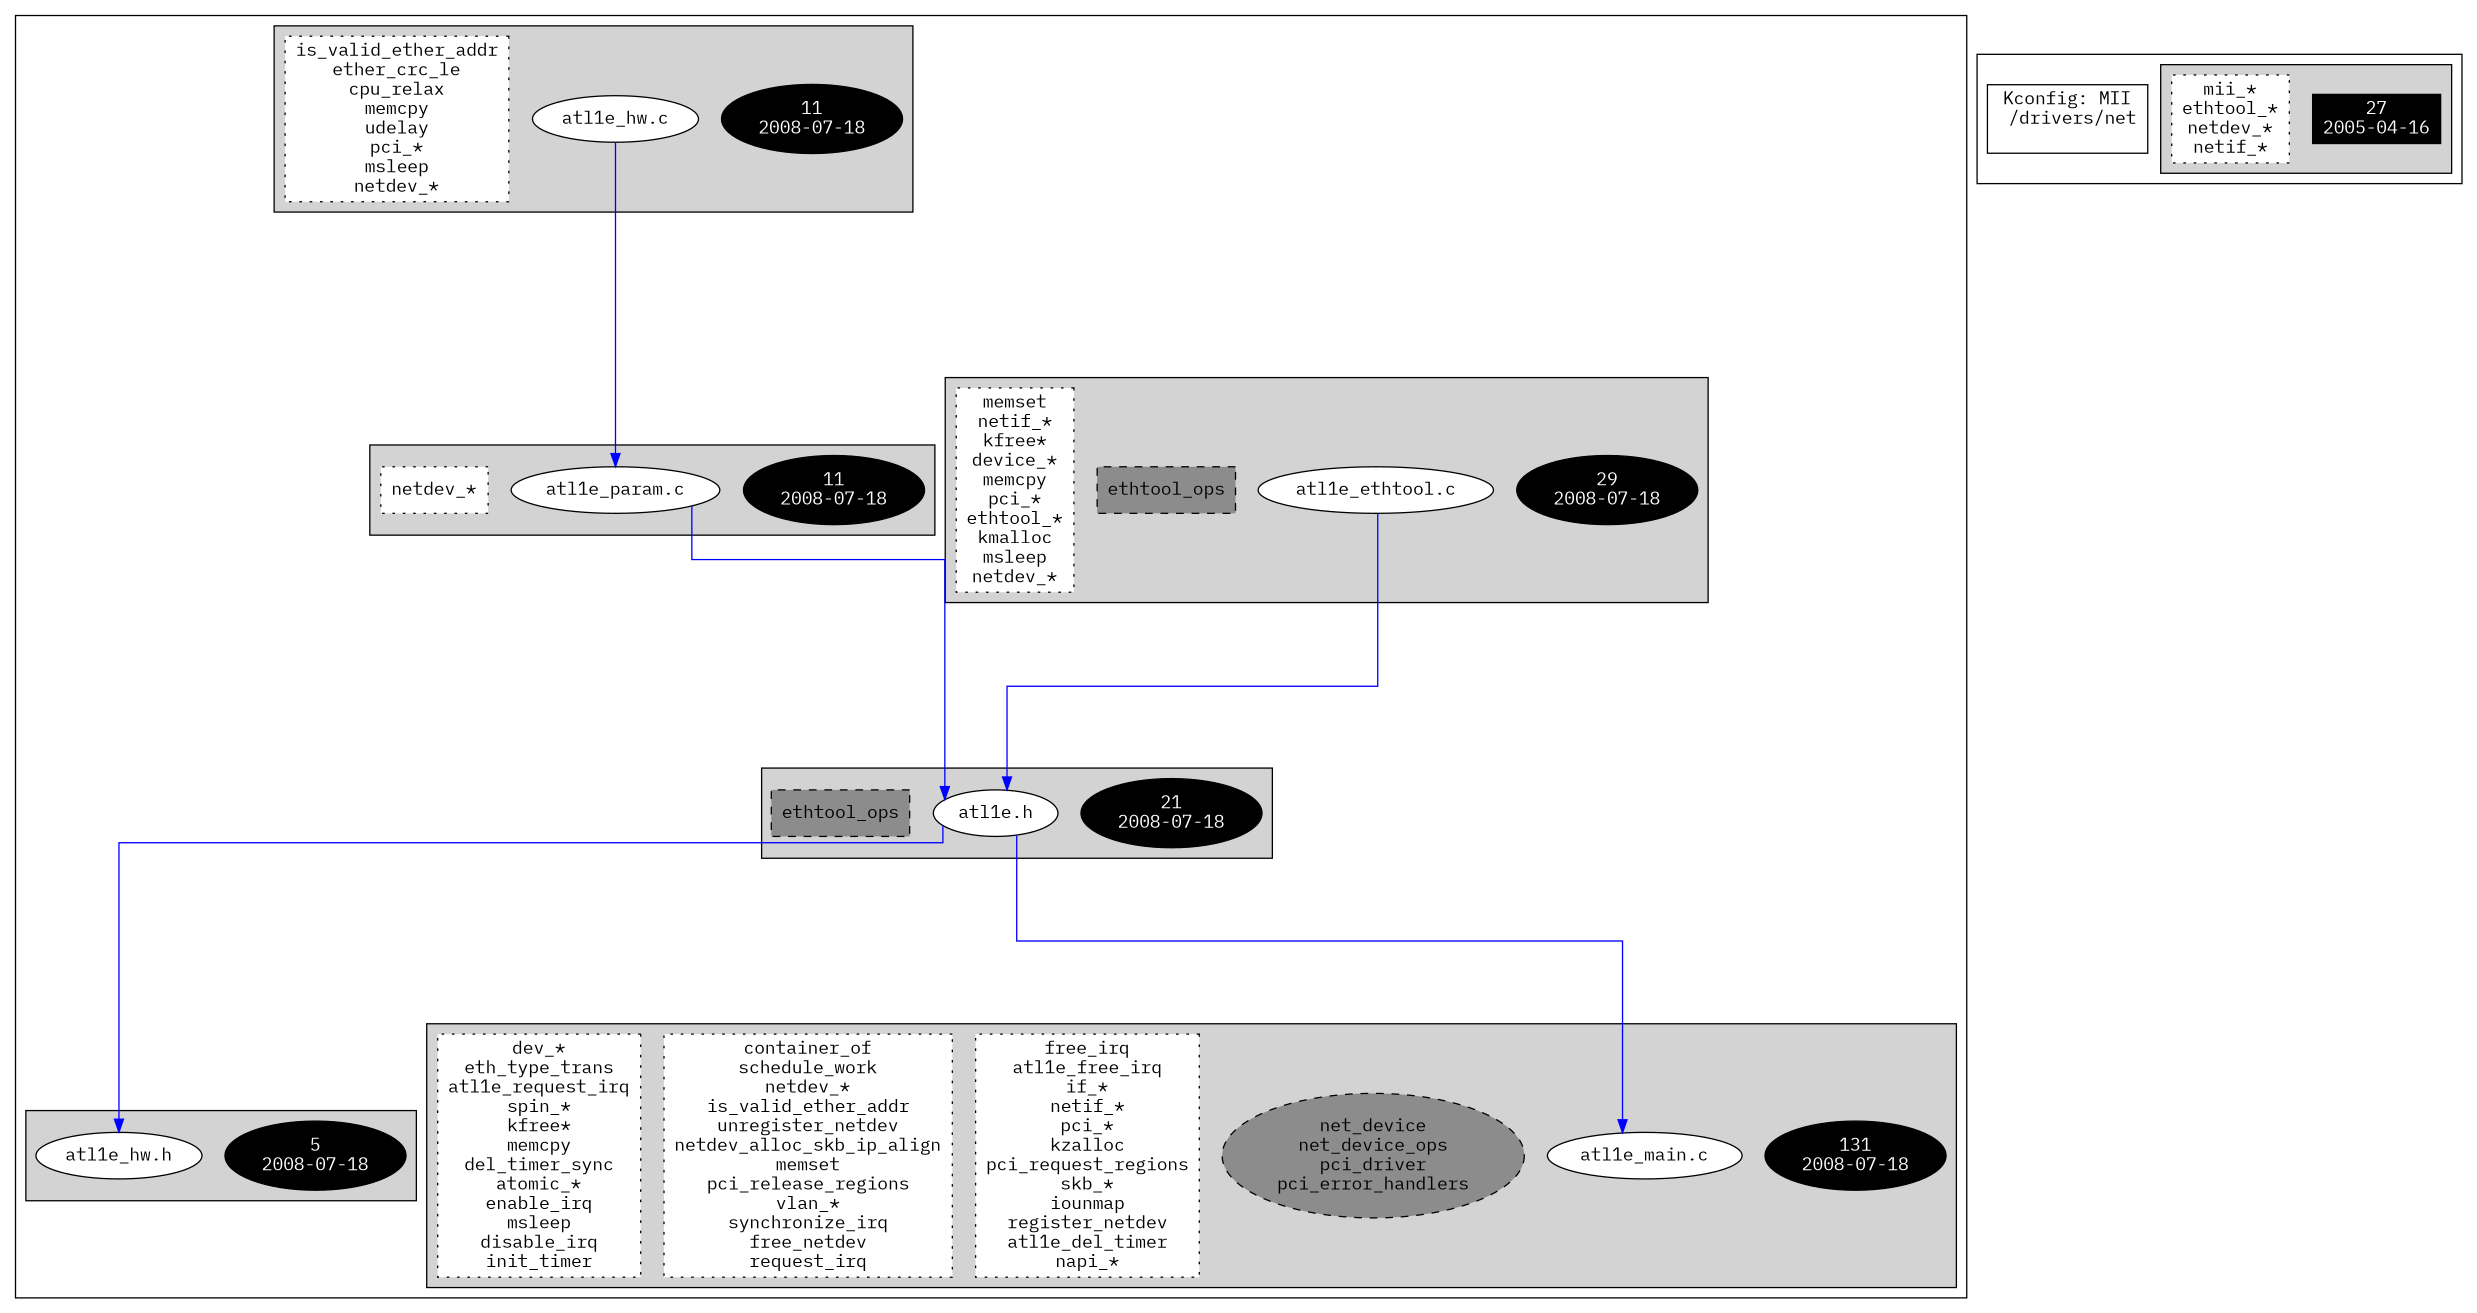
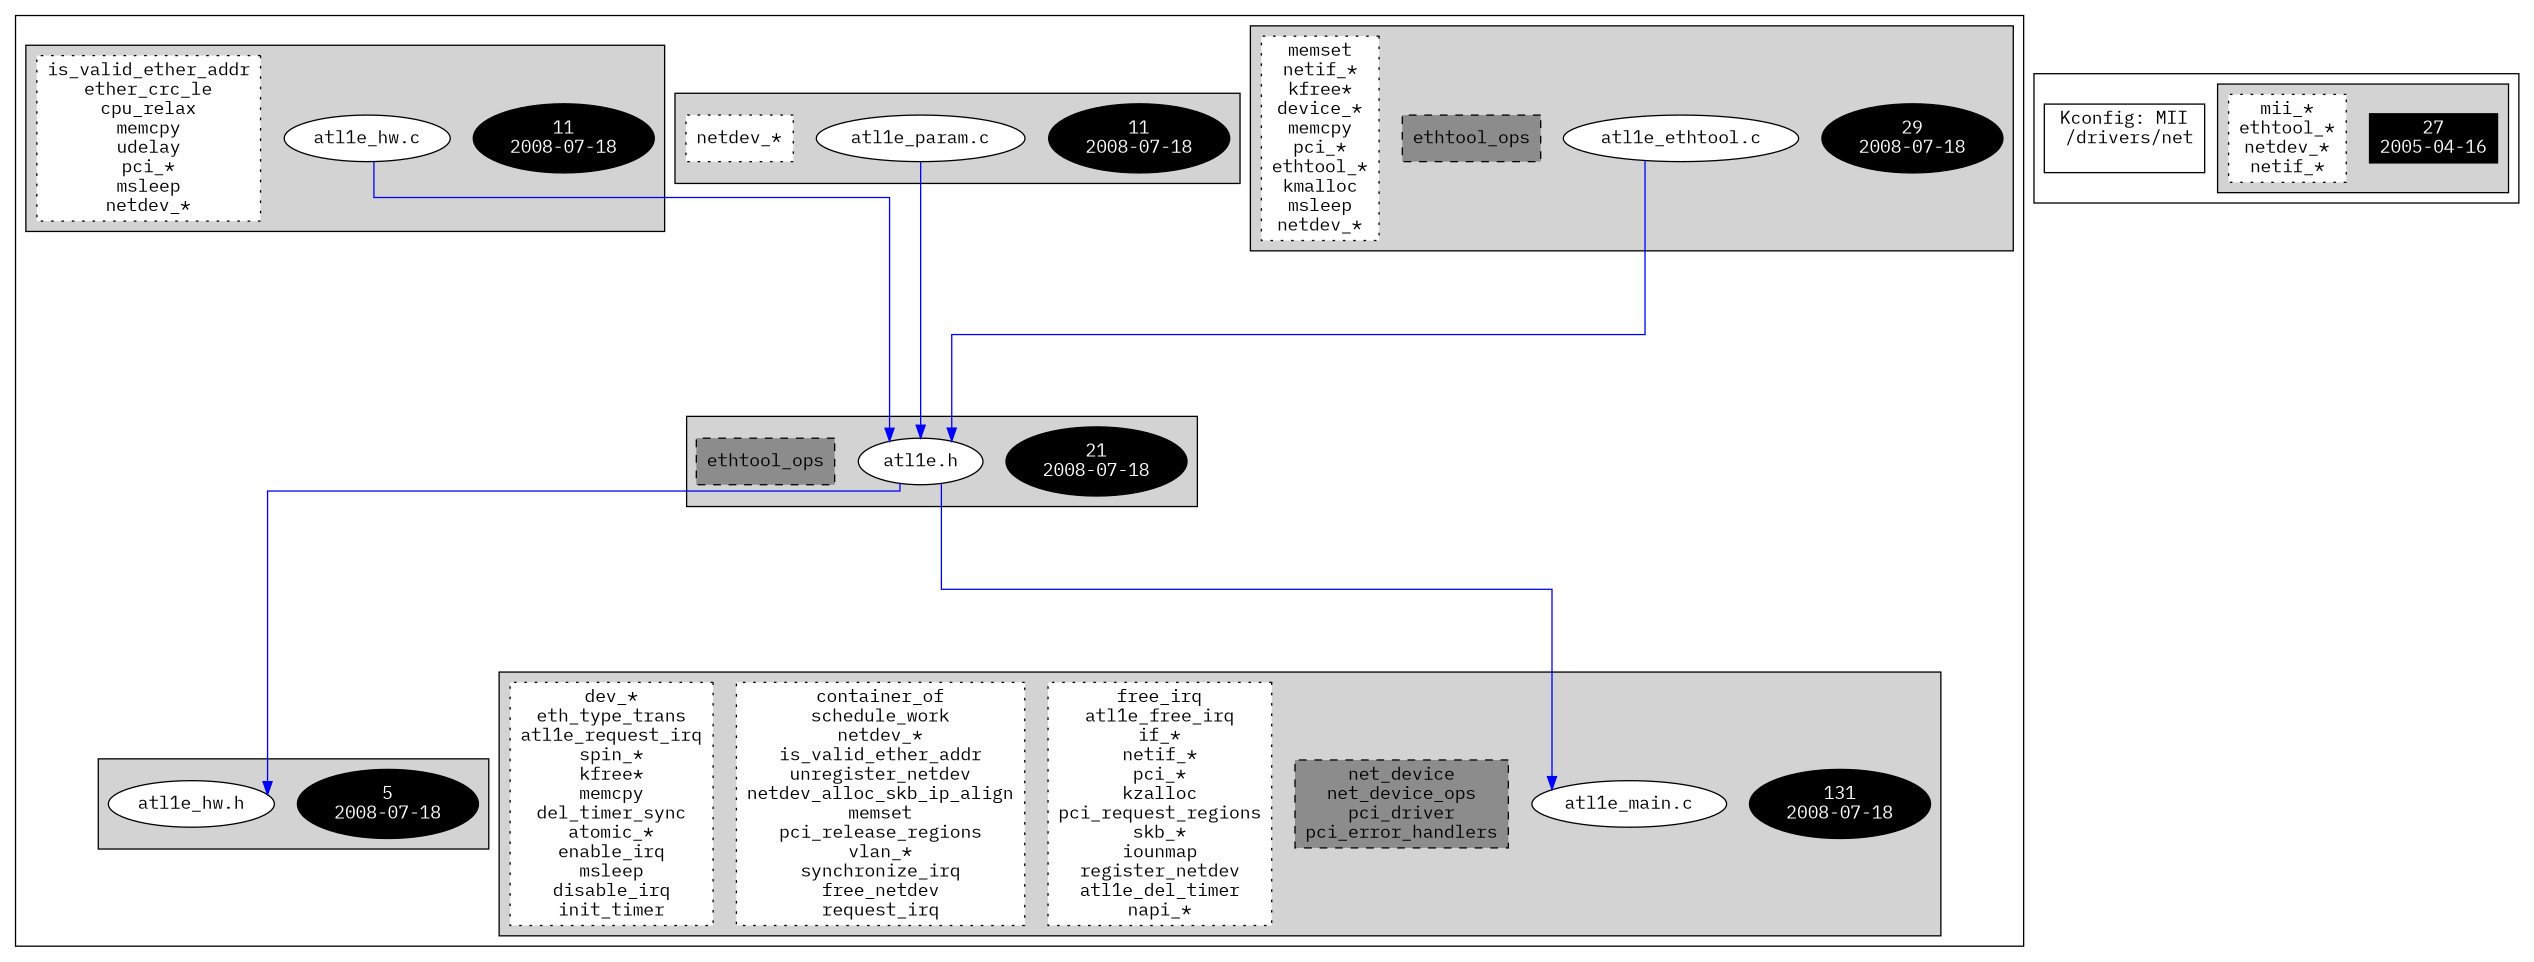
(615, 298) -> (729, 198)
(1373, 1156) -> (1402, 804)
